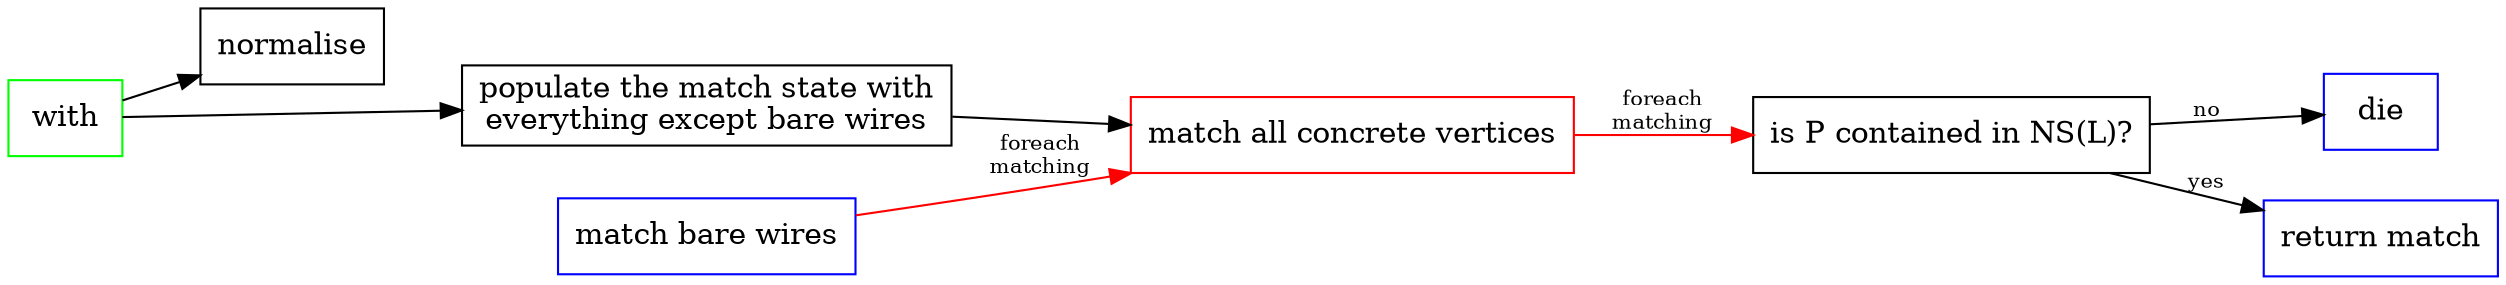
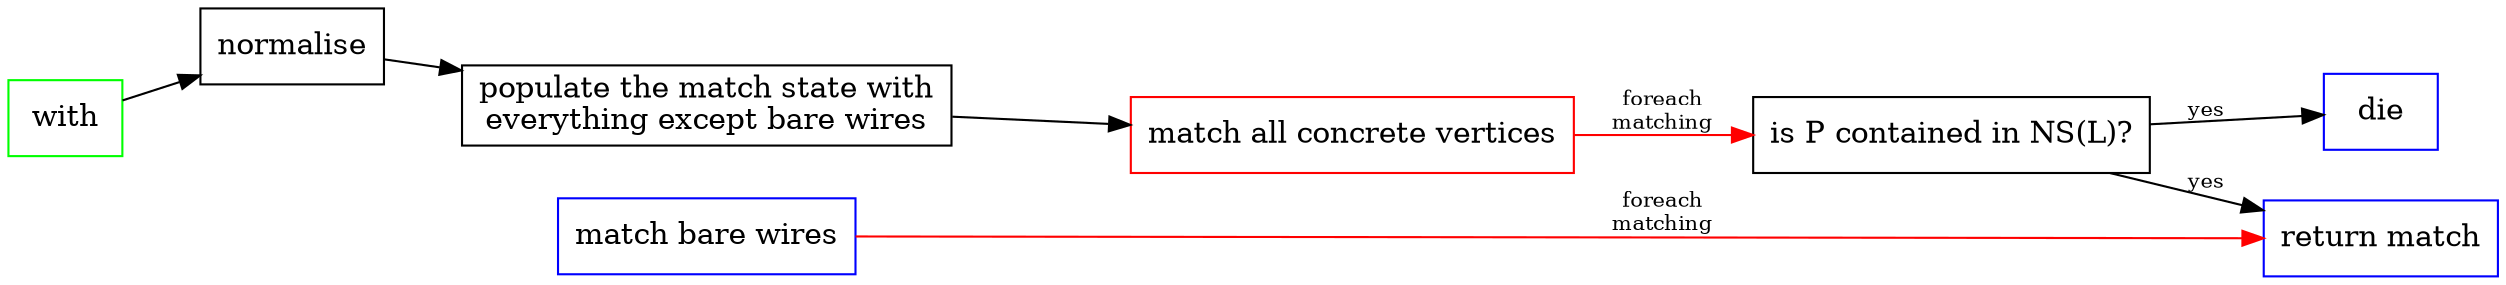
(2207, 111) -> (2207, 111)
(282, 114) -> (412, 63)
(983, 196) -> (1549, 237)
